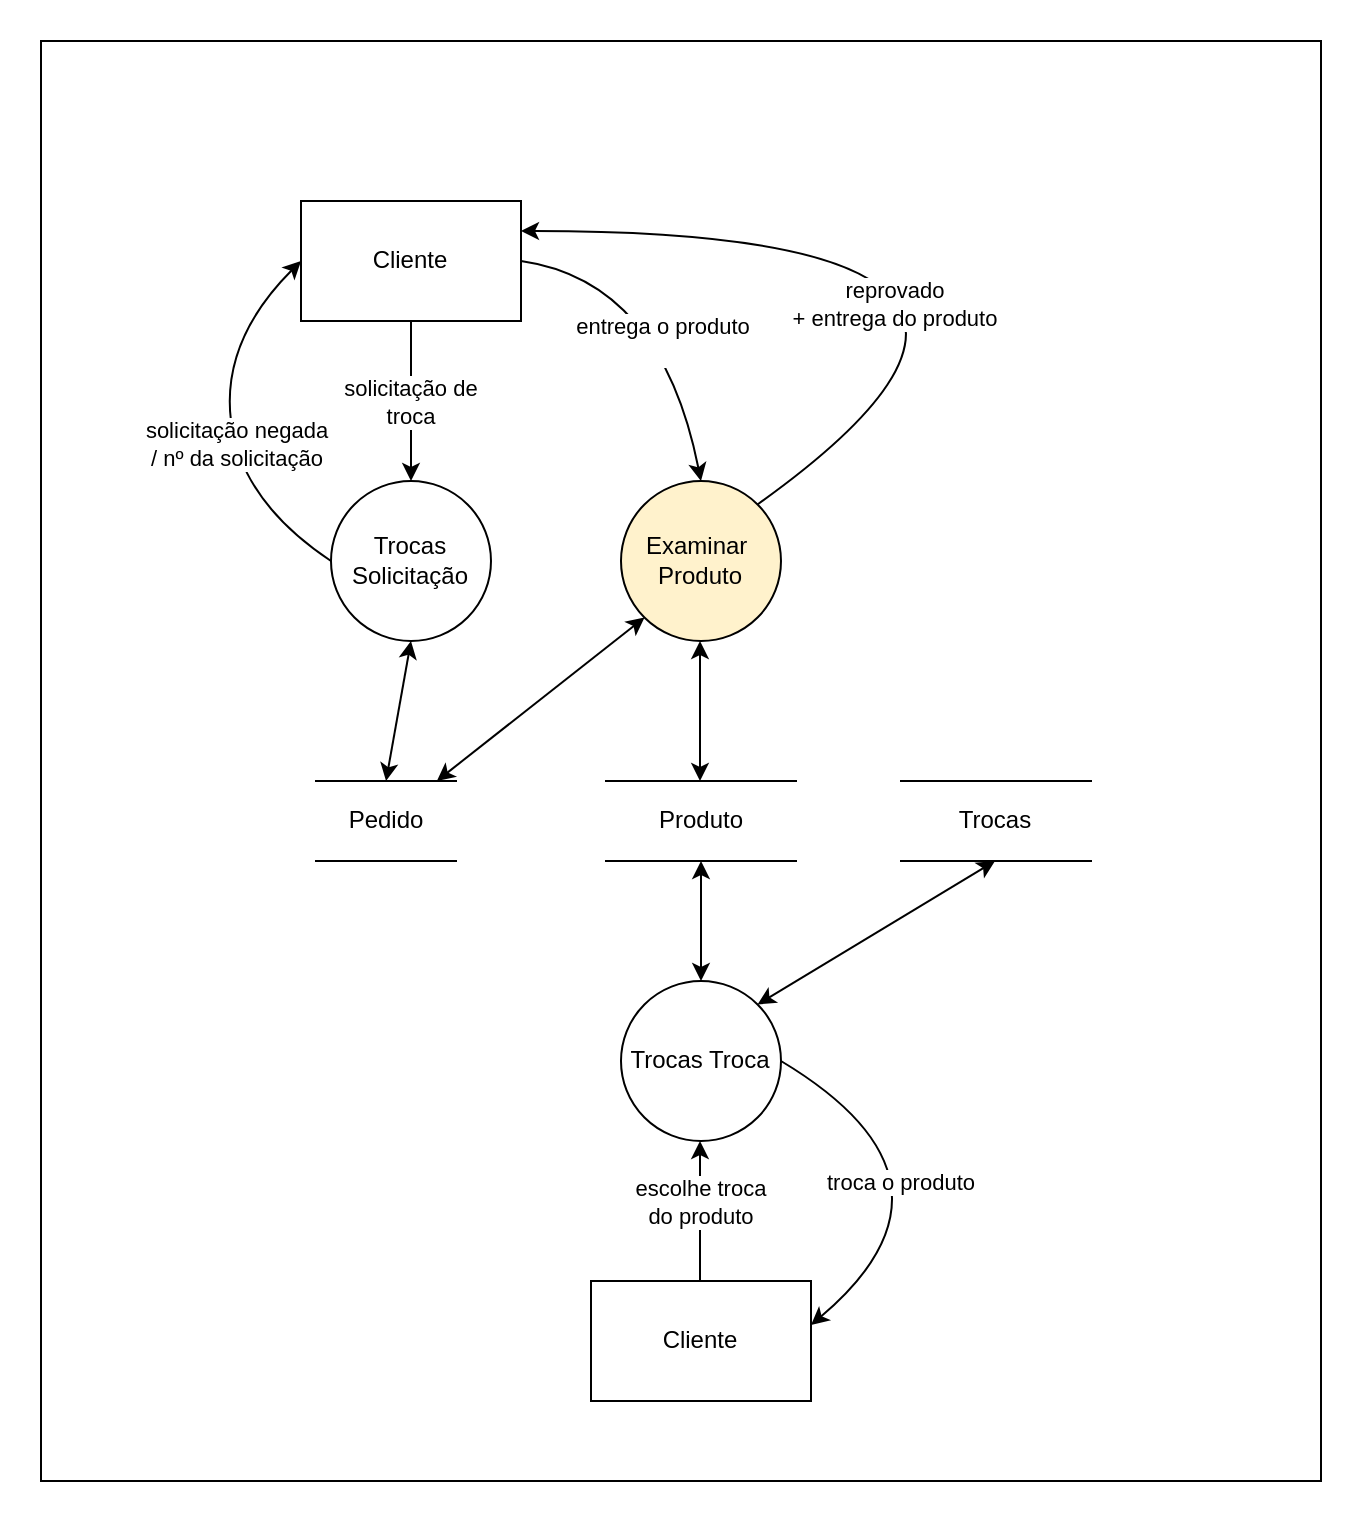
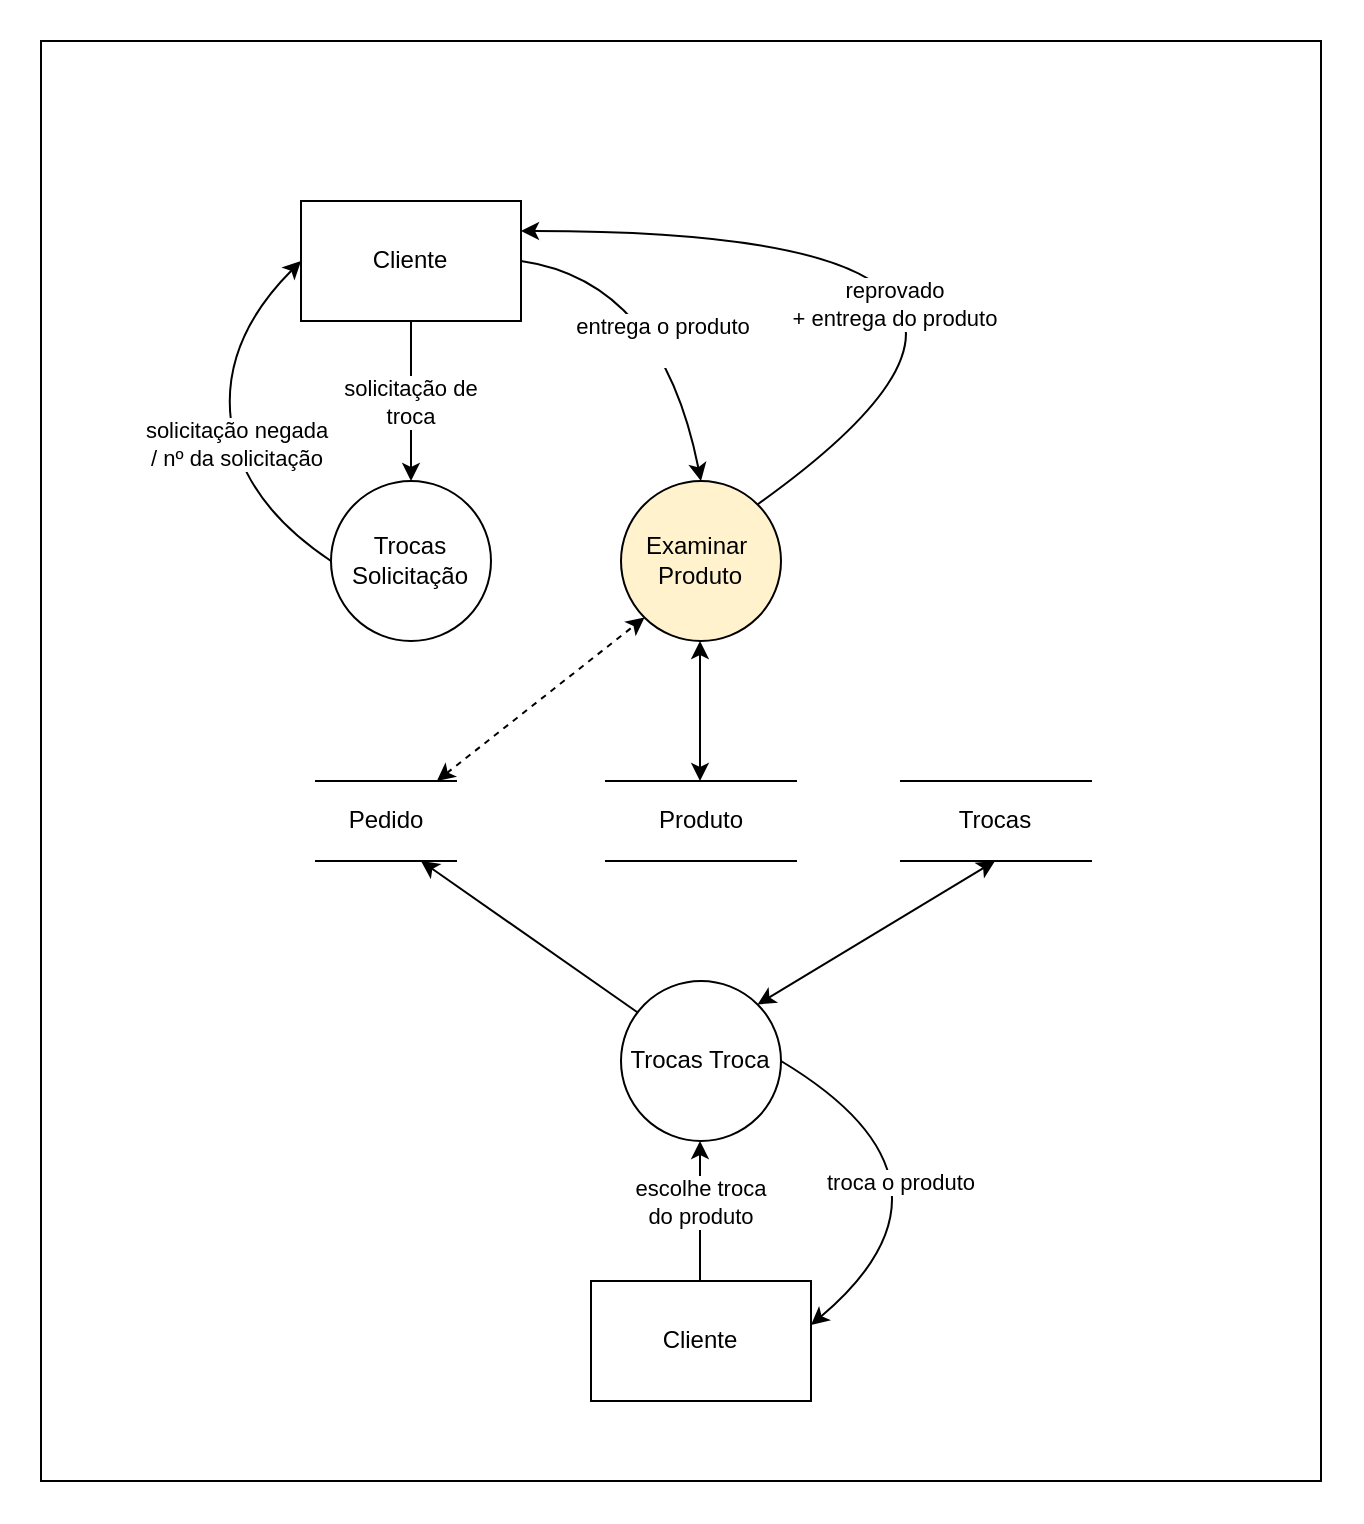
(542, 698) -> (542, 698)
(399, 711) -> none
(701, 921) -> none
none -> (534, 940)
